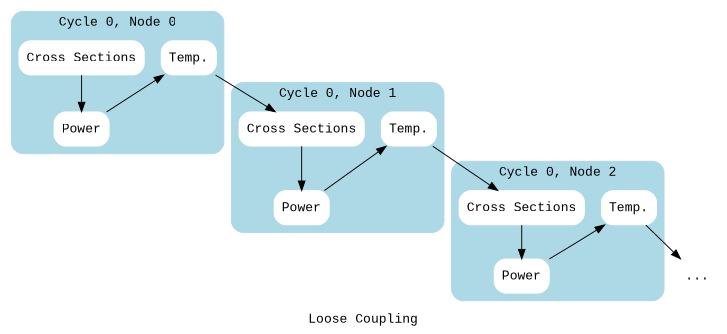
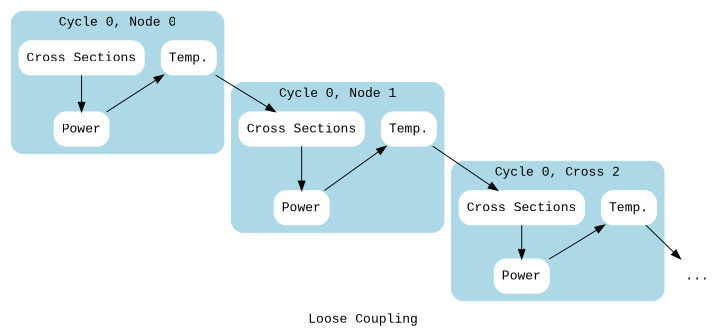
(558, 172) -> (558, 172)
